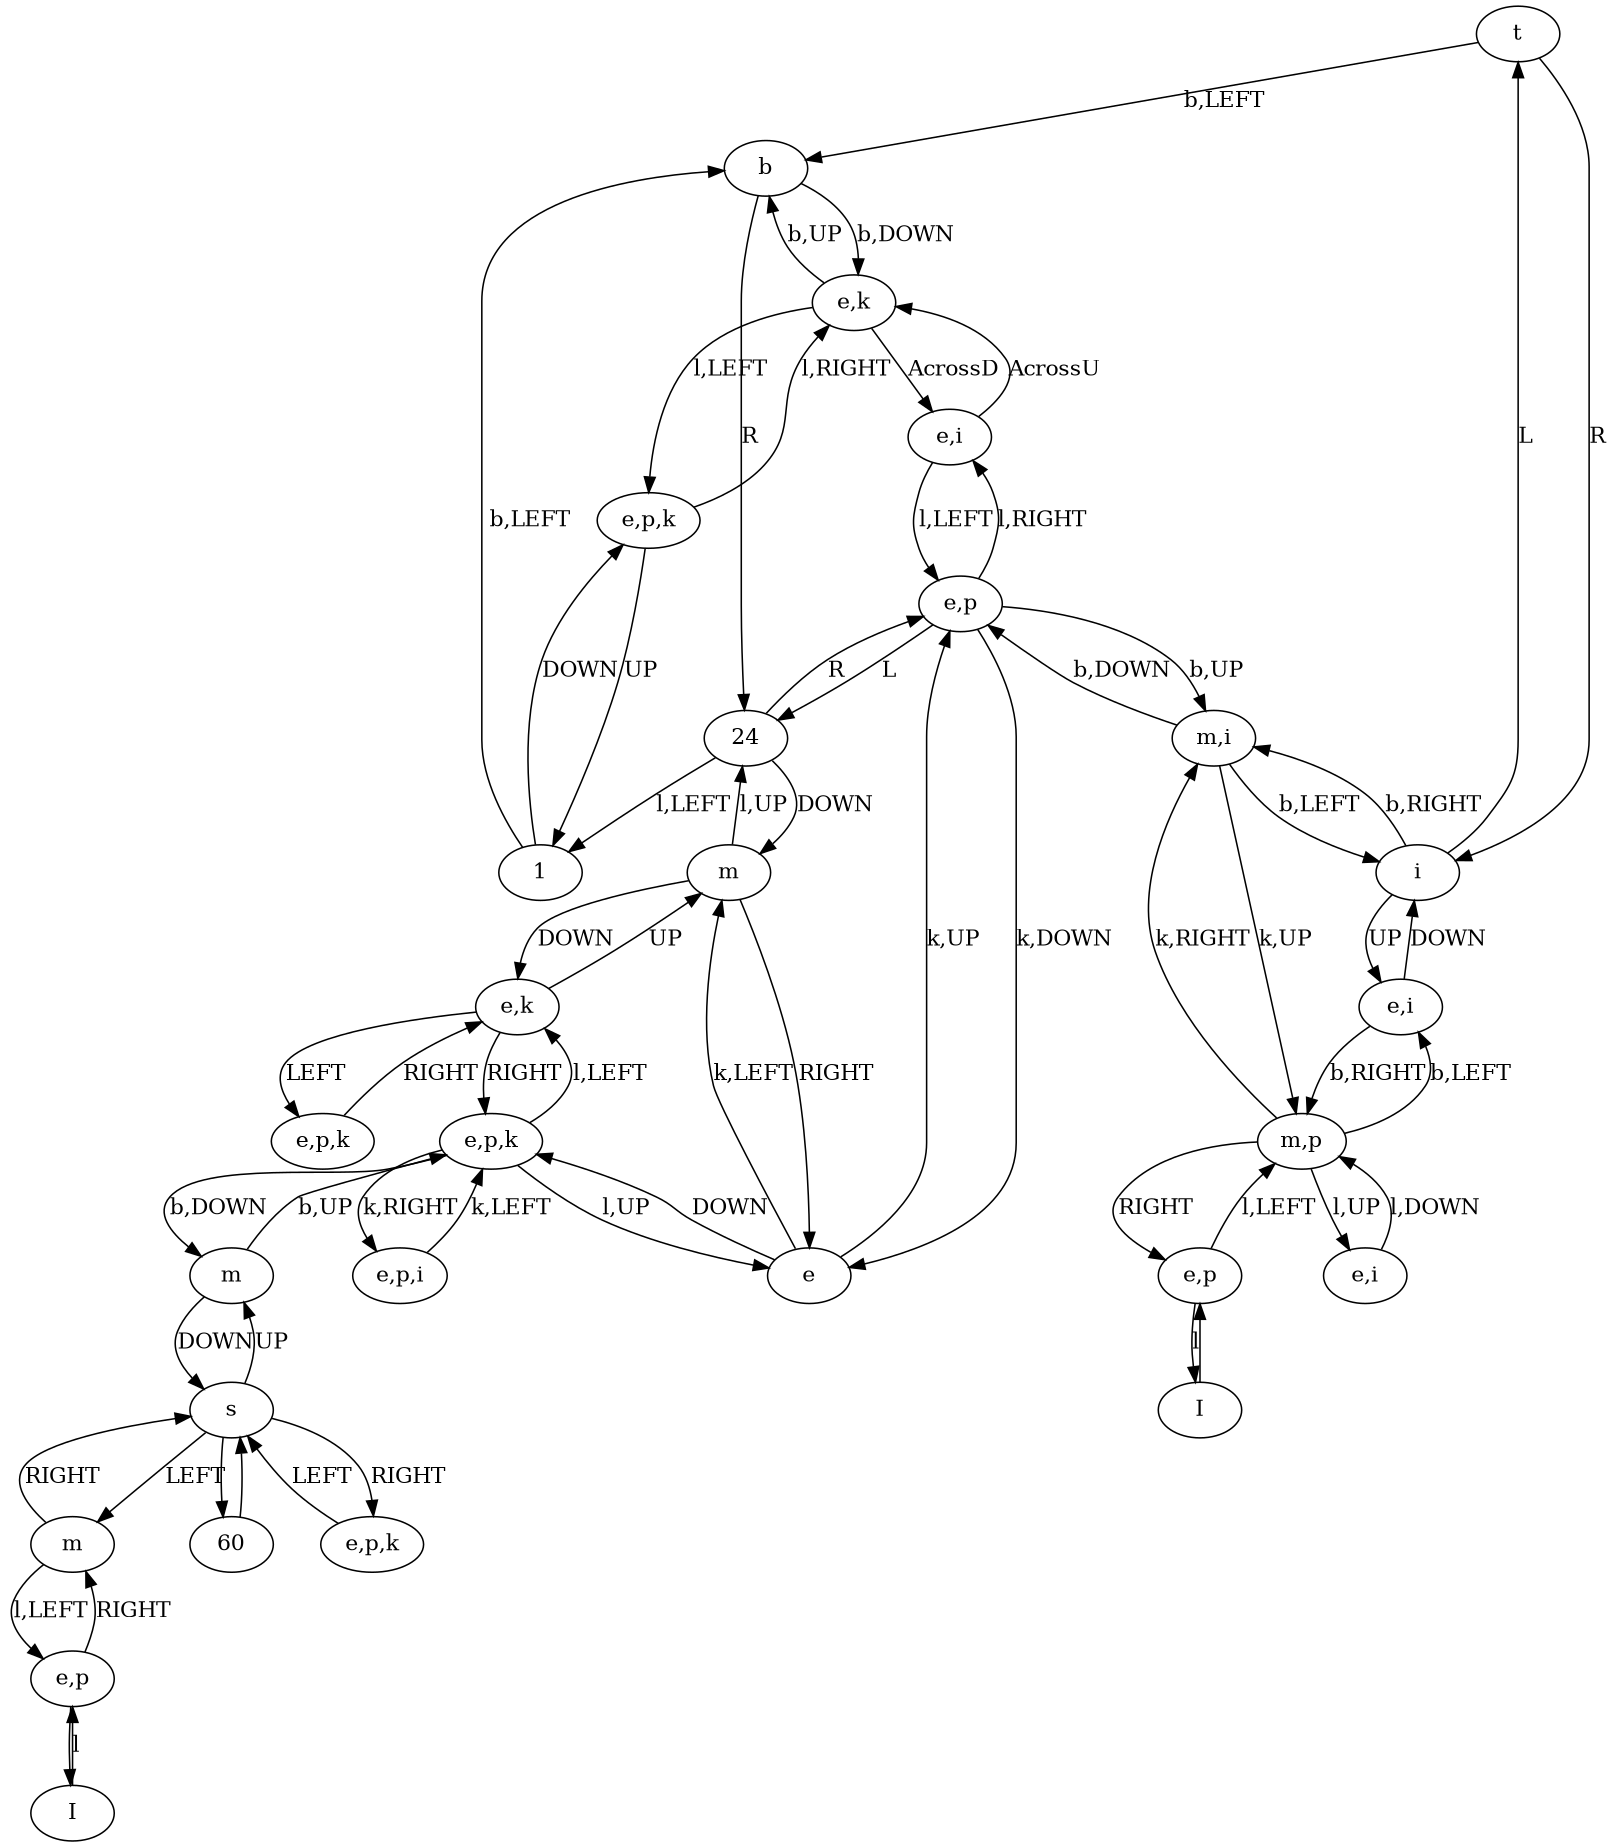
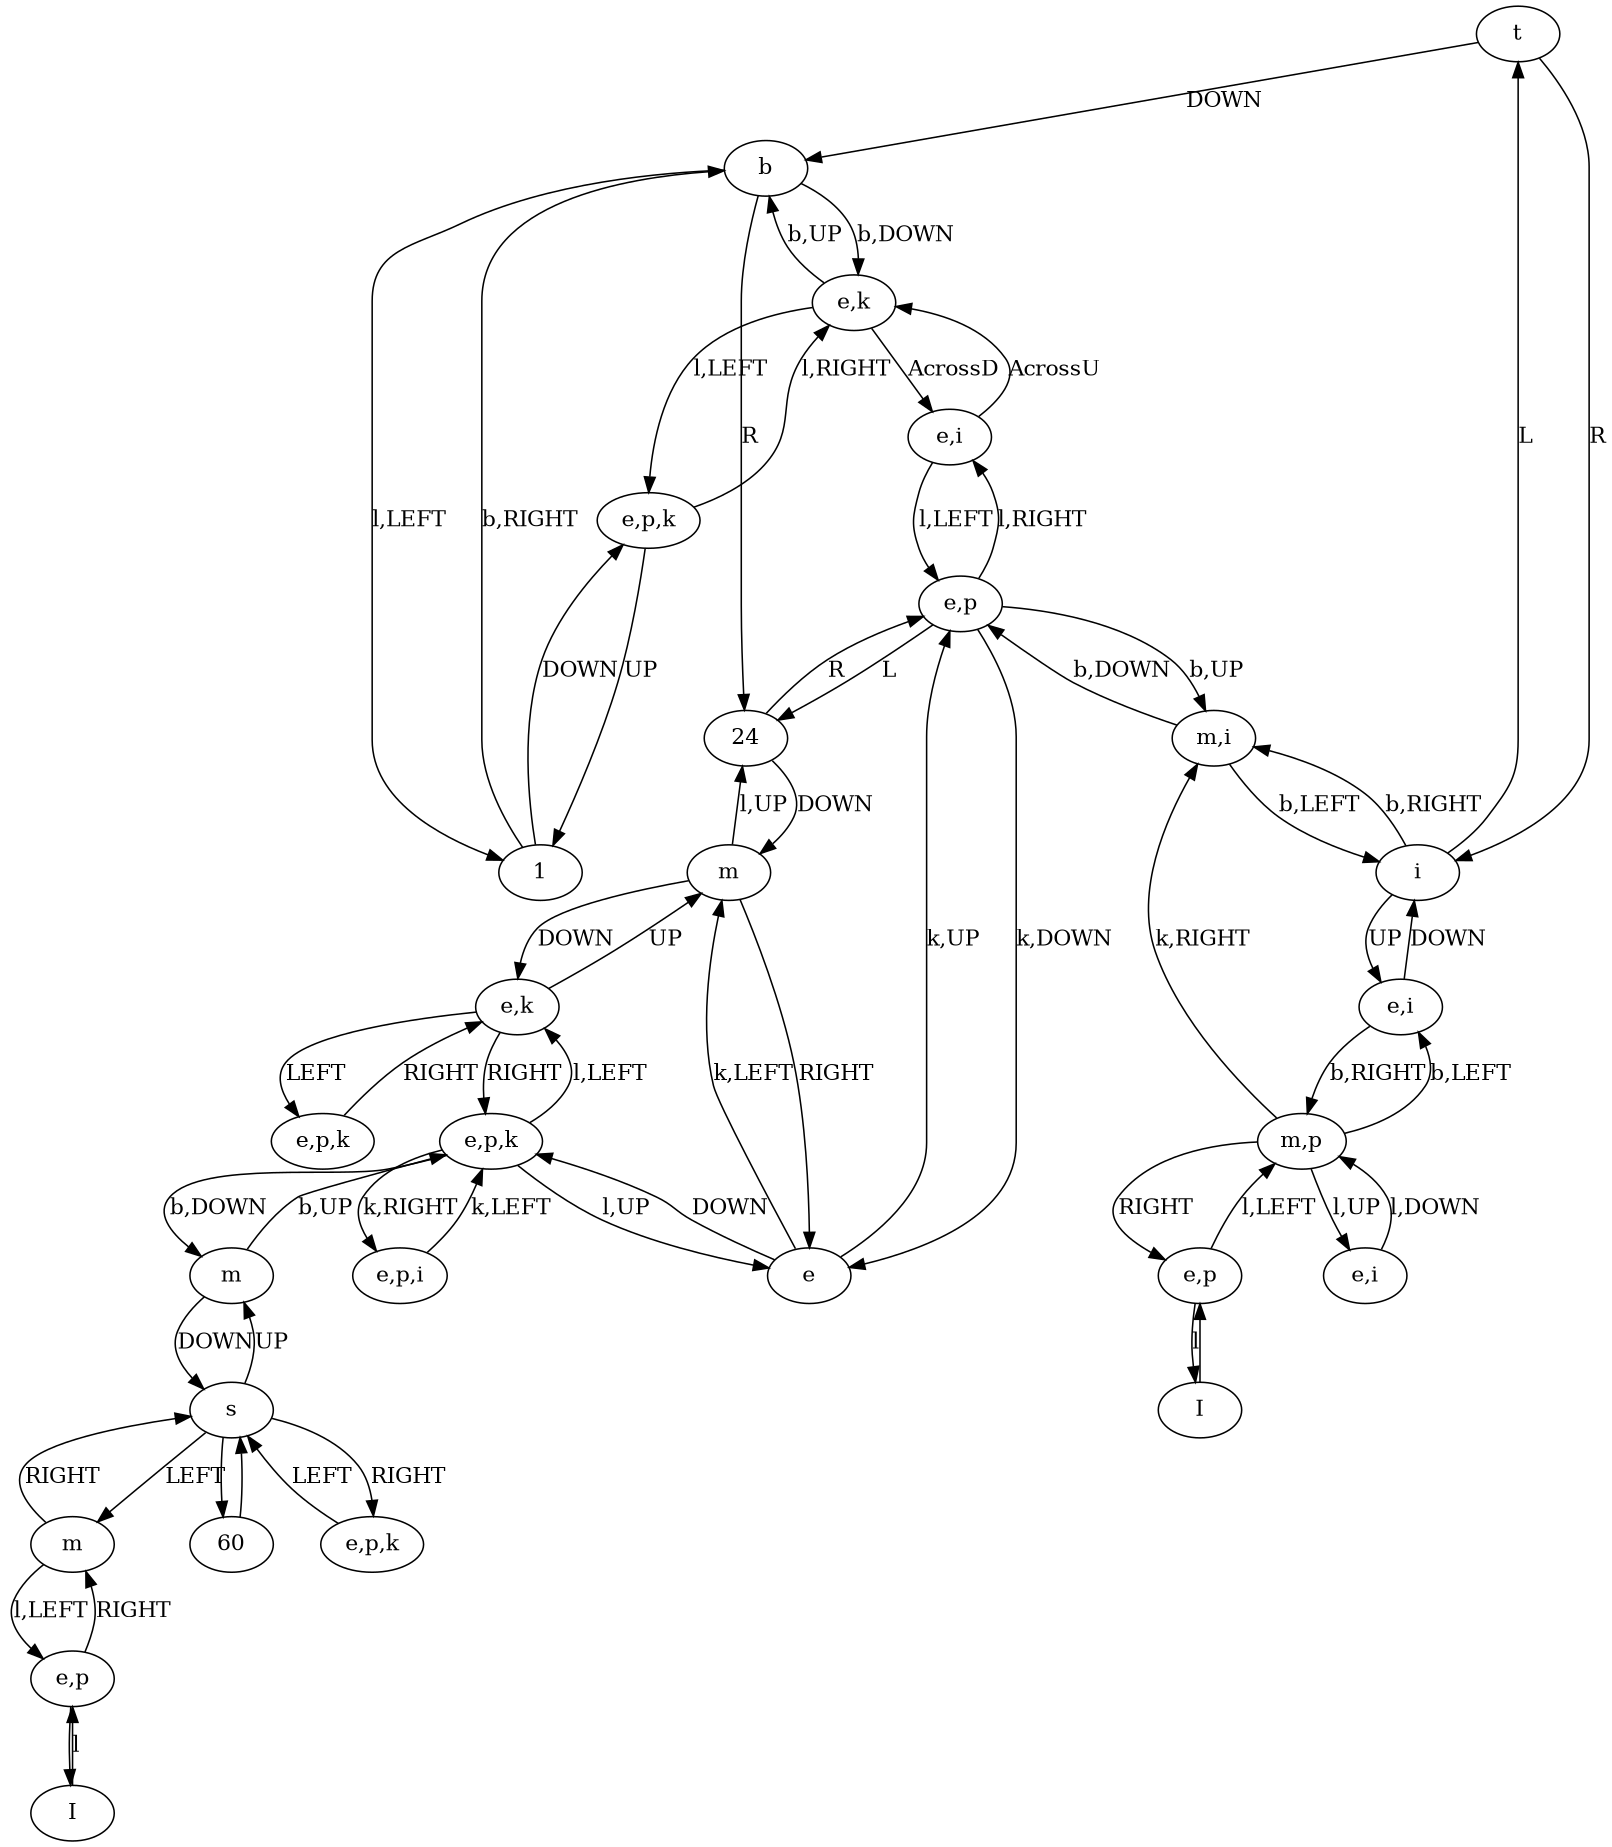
(1224, 101) -> (1224, 101)
(530, 520) -> (530, 520)
(648, 799) -> (372, 408)
(1256, 932) -> none
